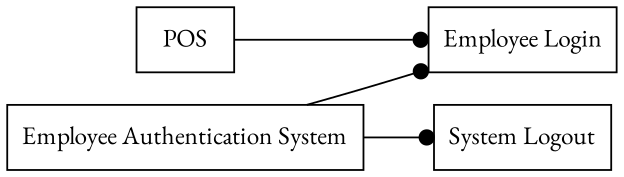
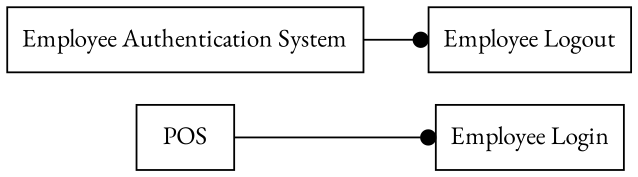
(360, 90) -> none
(523, 137) -> (530, 40)
